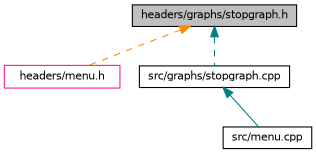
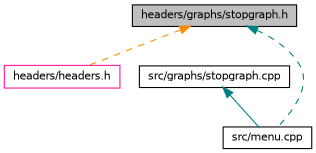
(214, 52) -> (302, 72)
(62, 77) -> (62, 77)
